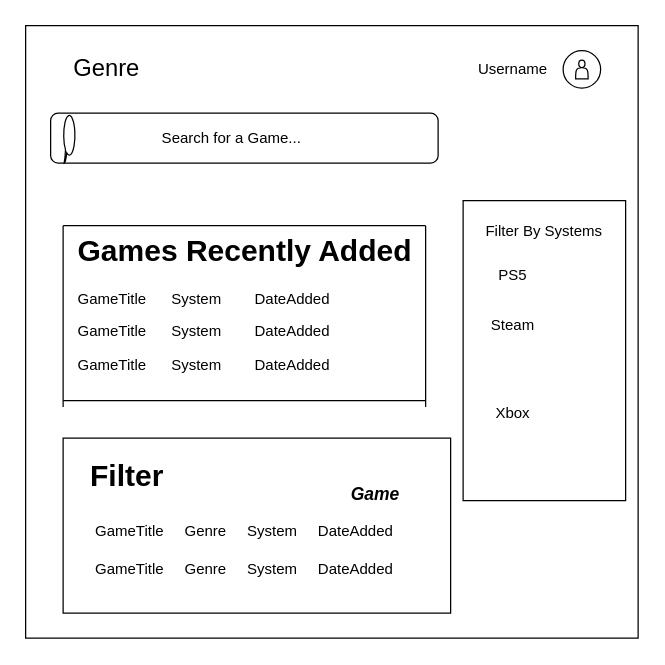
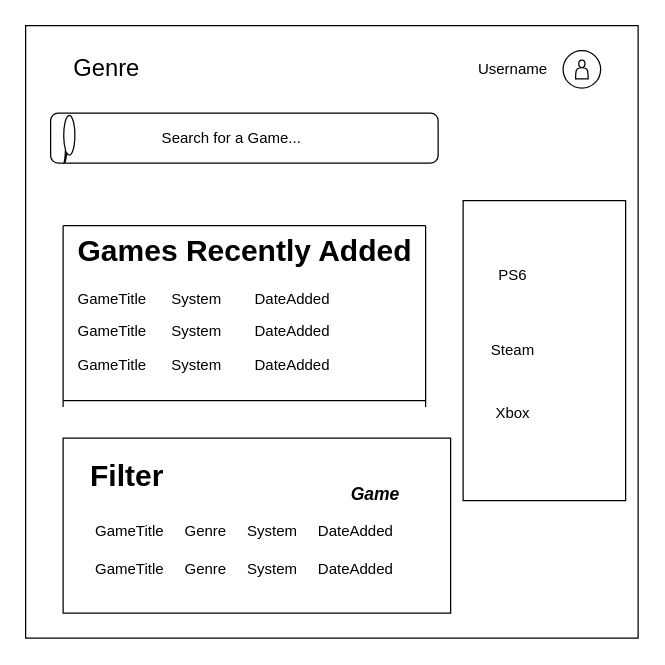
(544, 232) -> none
(513, 276) -> (513, 276)
(513, 326) -> (513, 351)
